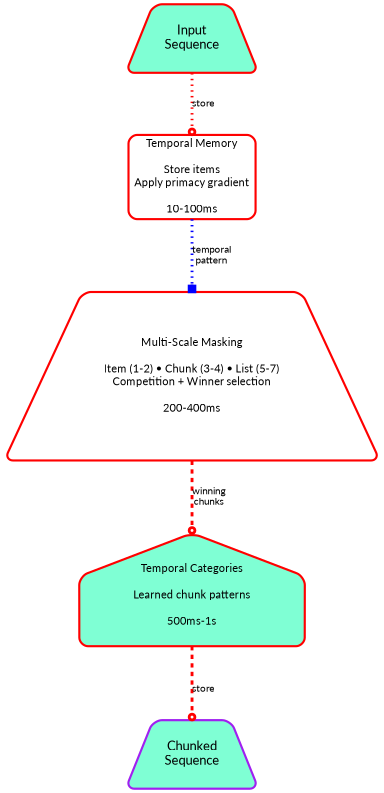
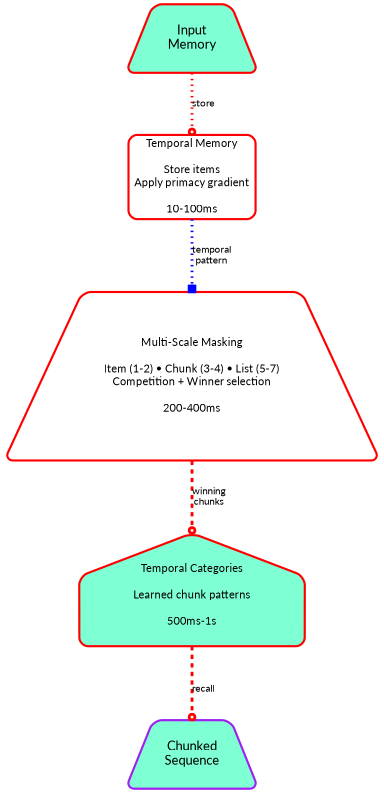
(192, 39) -> (192, 39)
(203, 689) -> (203, 689)
